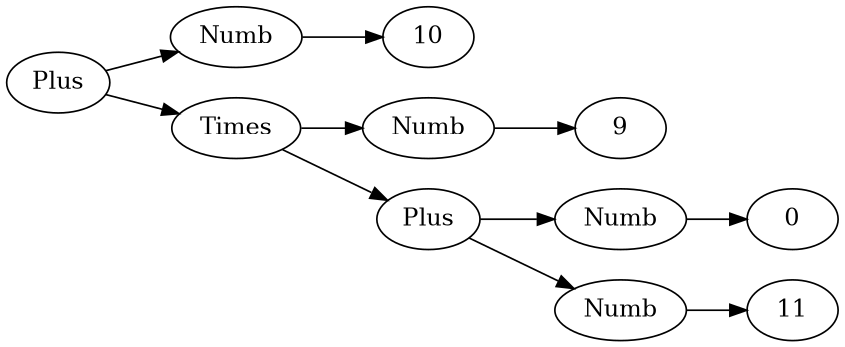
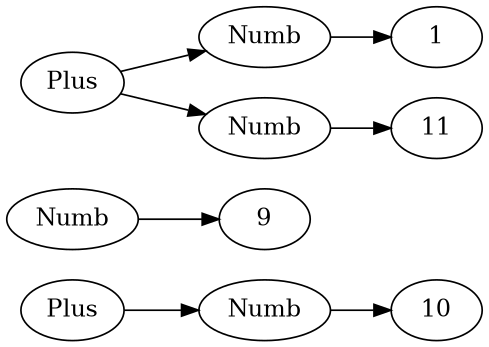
(236, 128) -> none
(793, 219) -> (437, 37)
